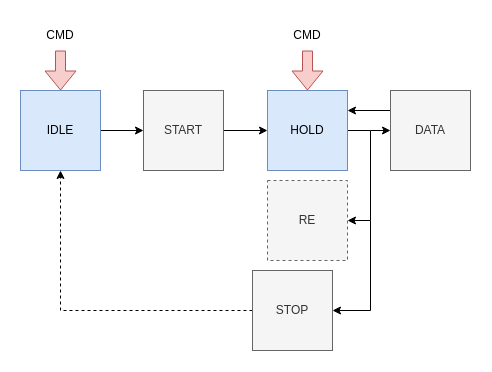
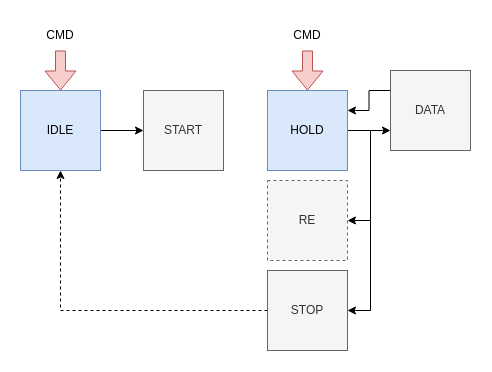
(242, 131) -> none
(431, 131) -> (431, 111)
(293, 311) -> (308, 311)
